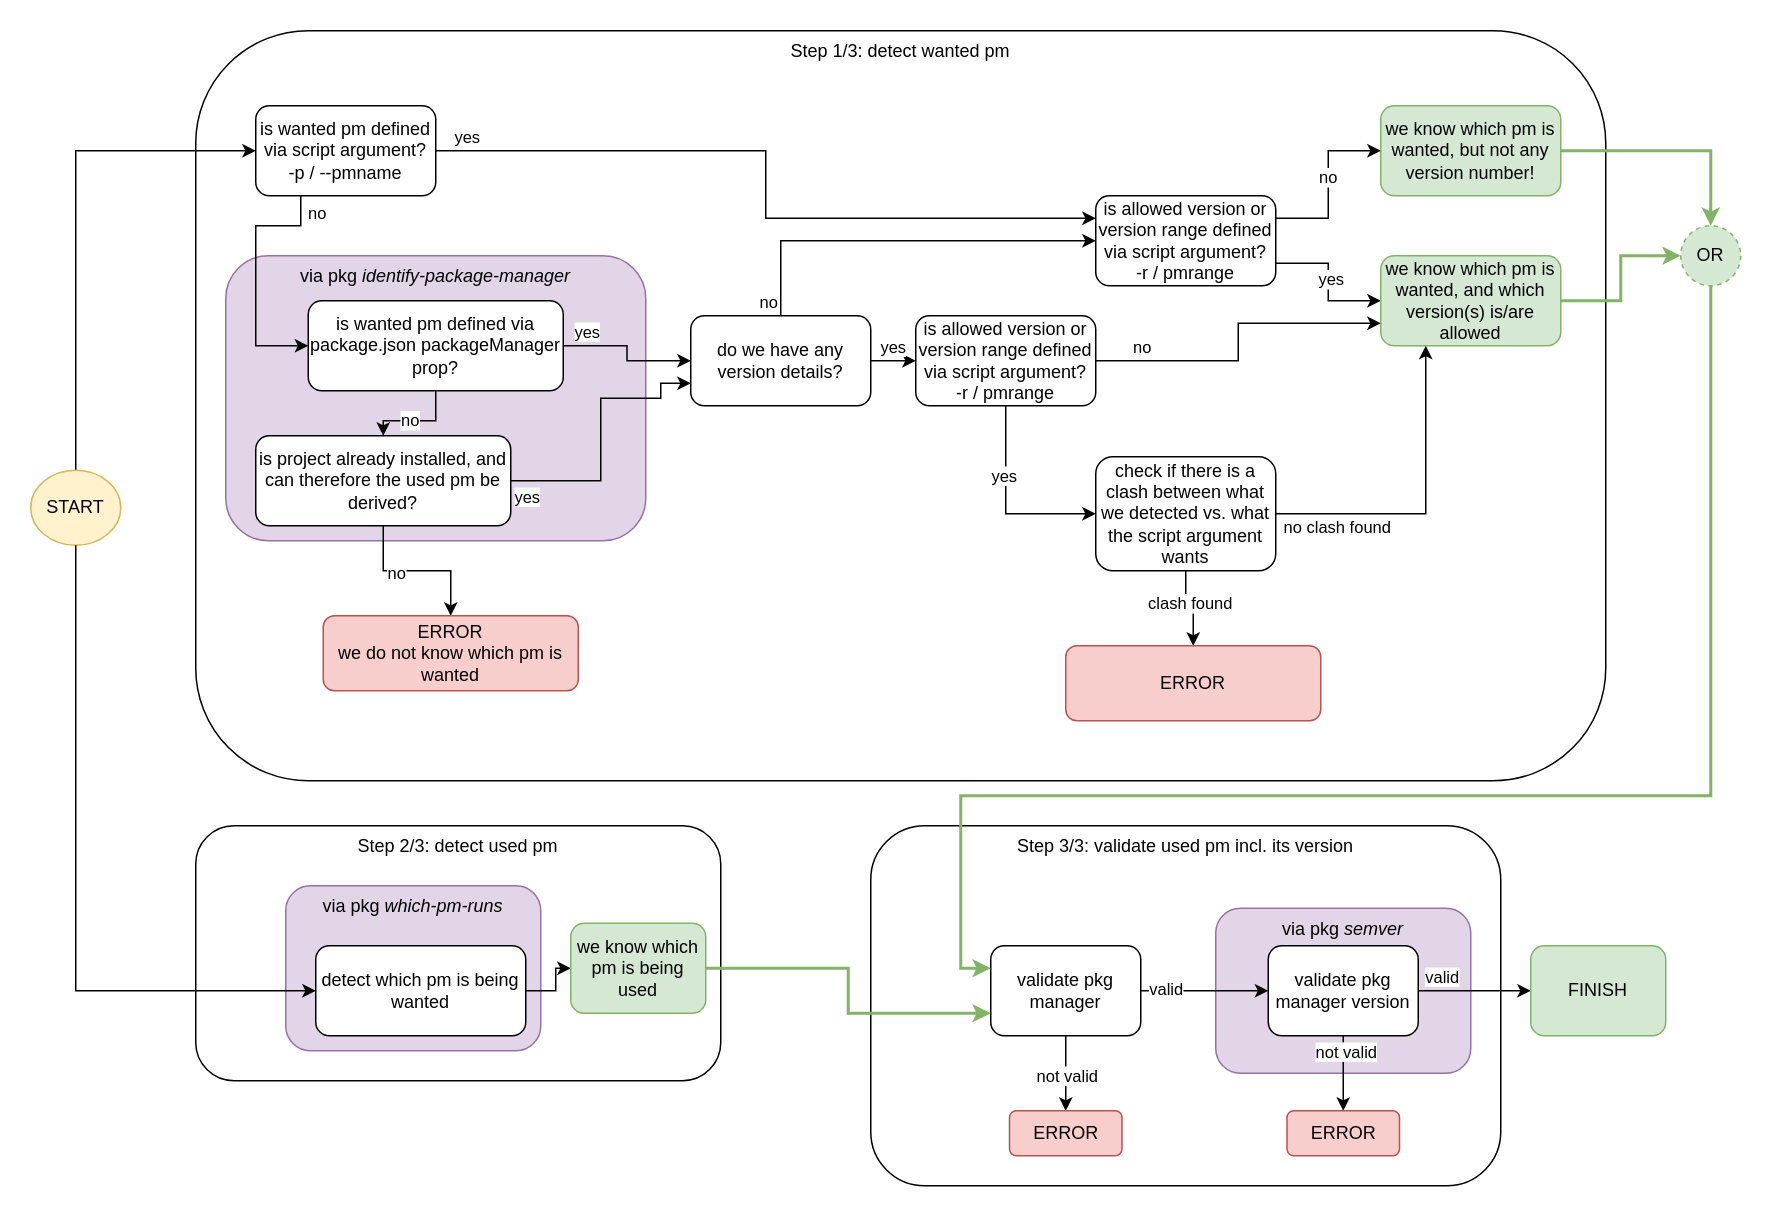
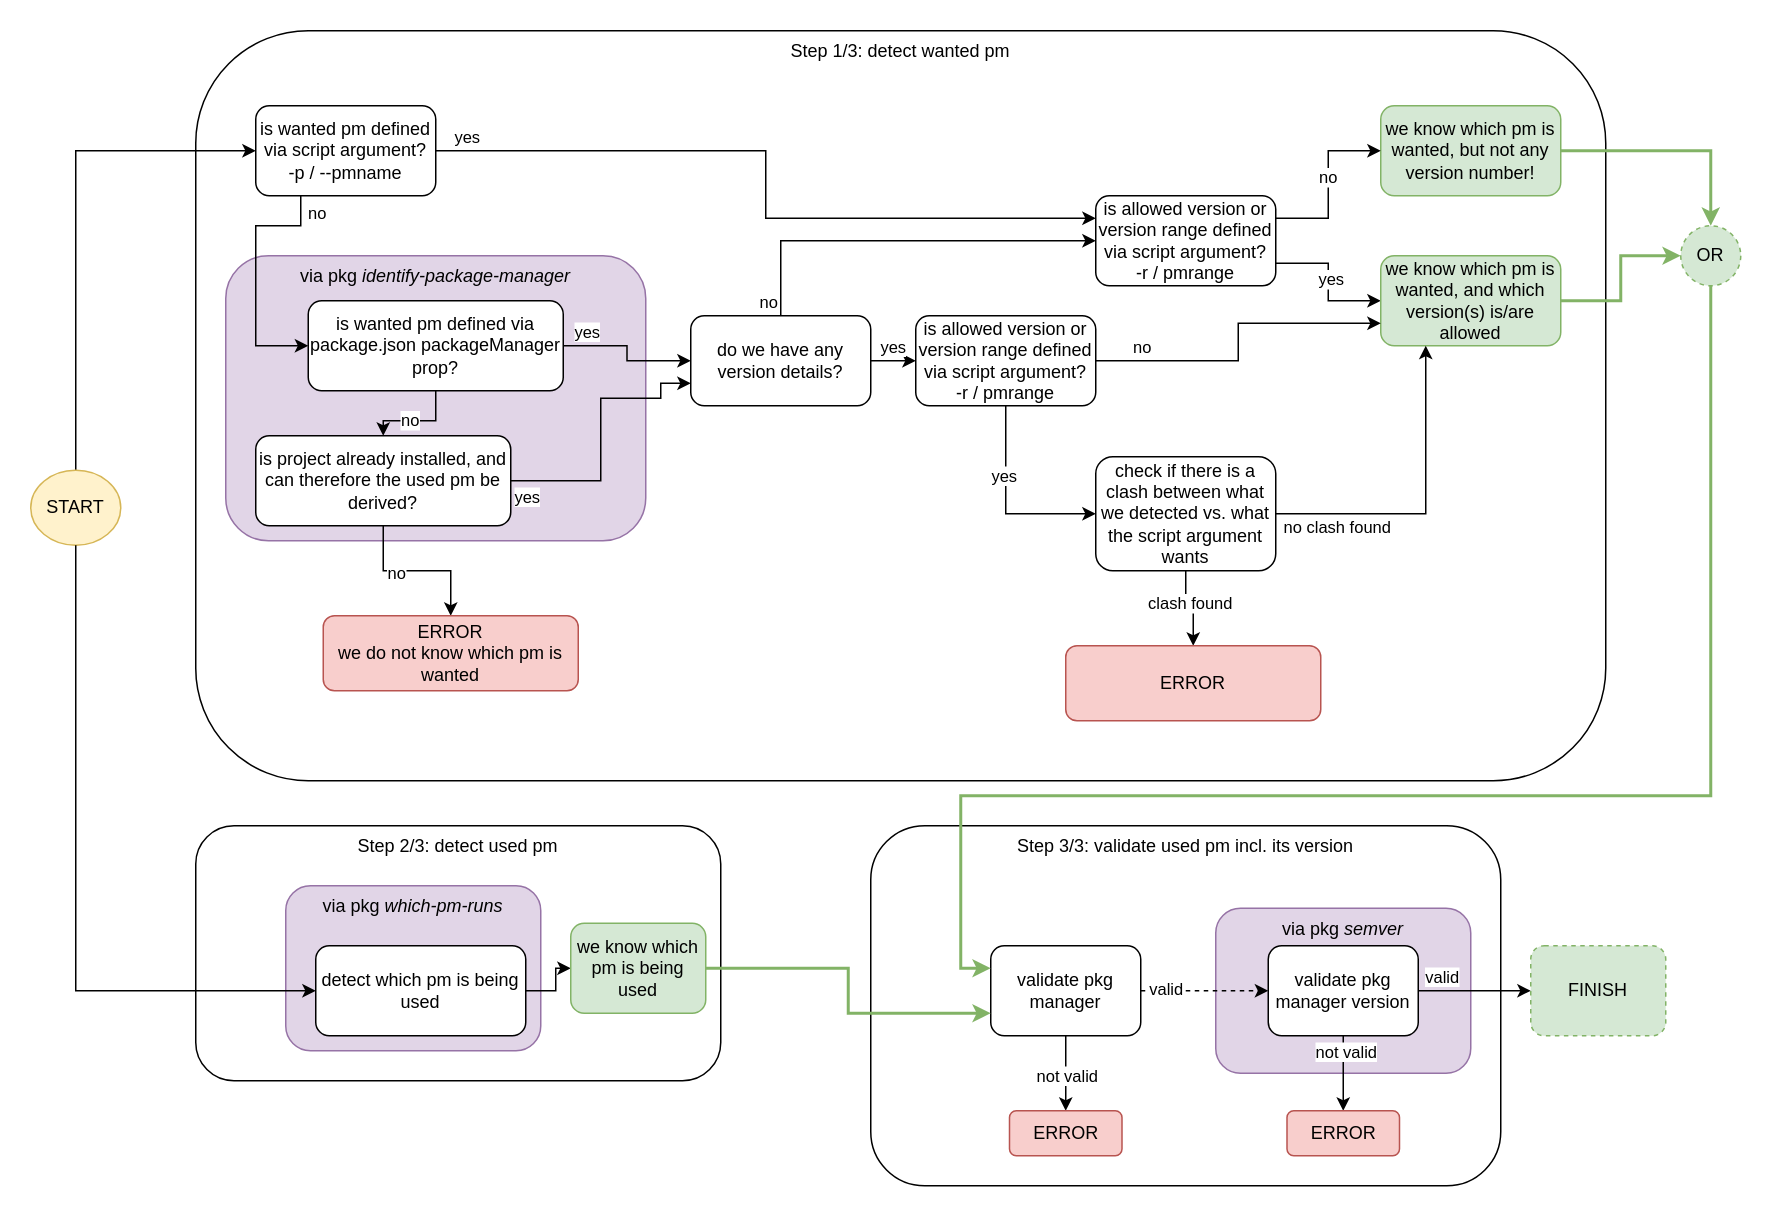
(421, 991) -> (421, 991)
(1220, 991) -> (1220, 991)
(1598, 991) -> (1598, 991)
